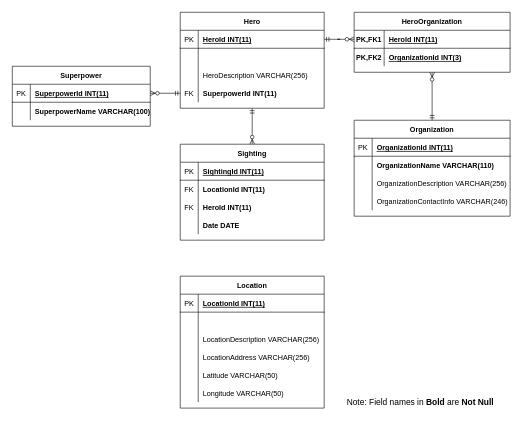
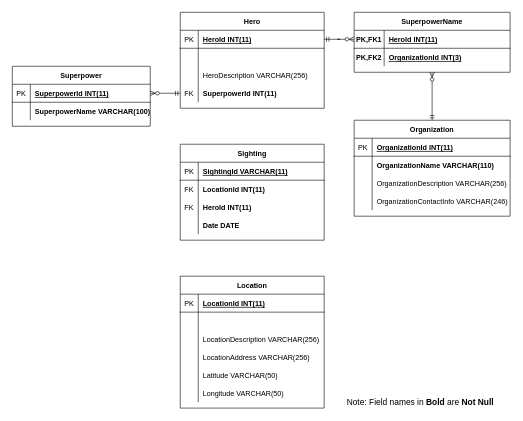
(432, 22) -> (432, 22)
(252, 127) -> none
(236, 172) -> (244, 172)
